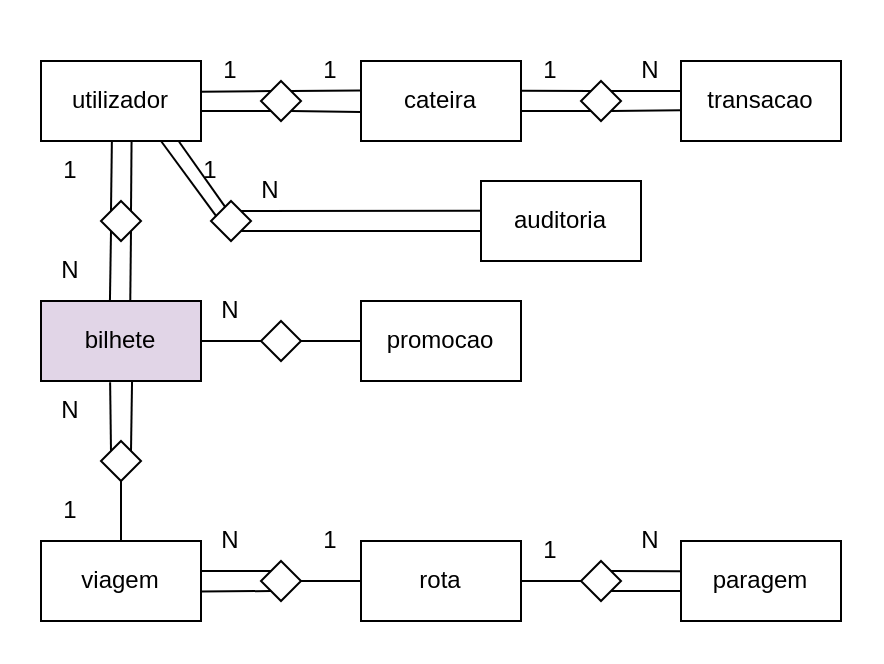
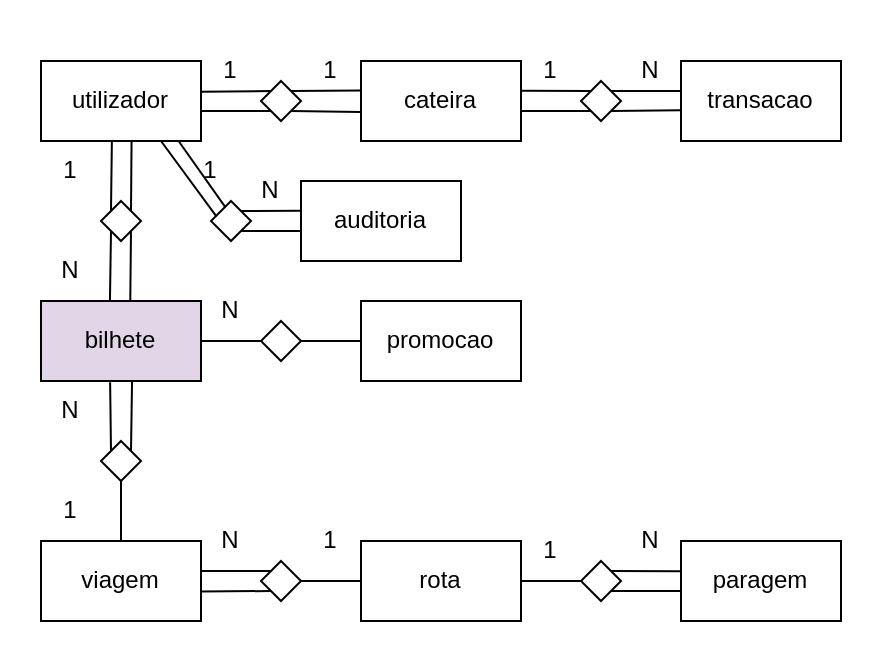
(561, 221) -> (381, 221)
